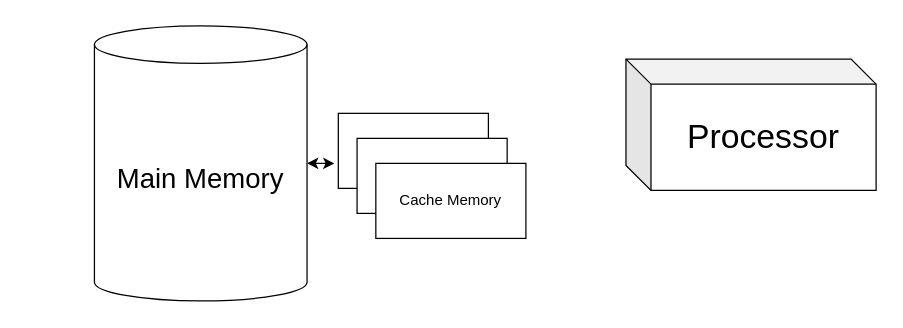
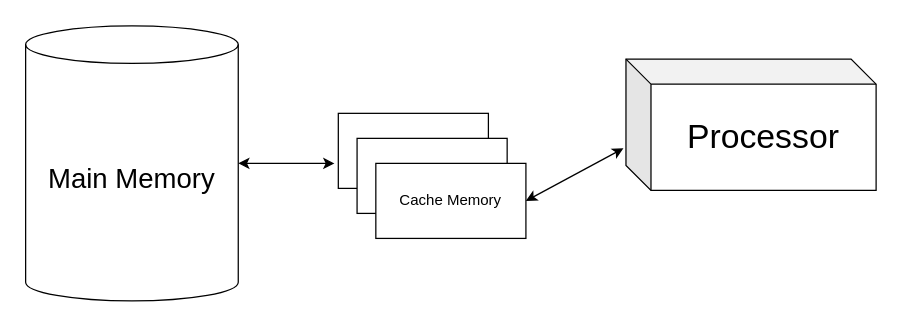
(201, 163) -> (132, 163)
none -> (574, 174)
